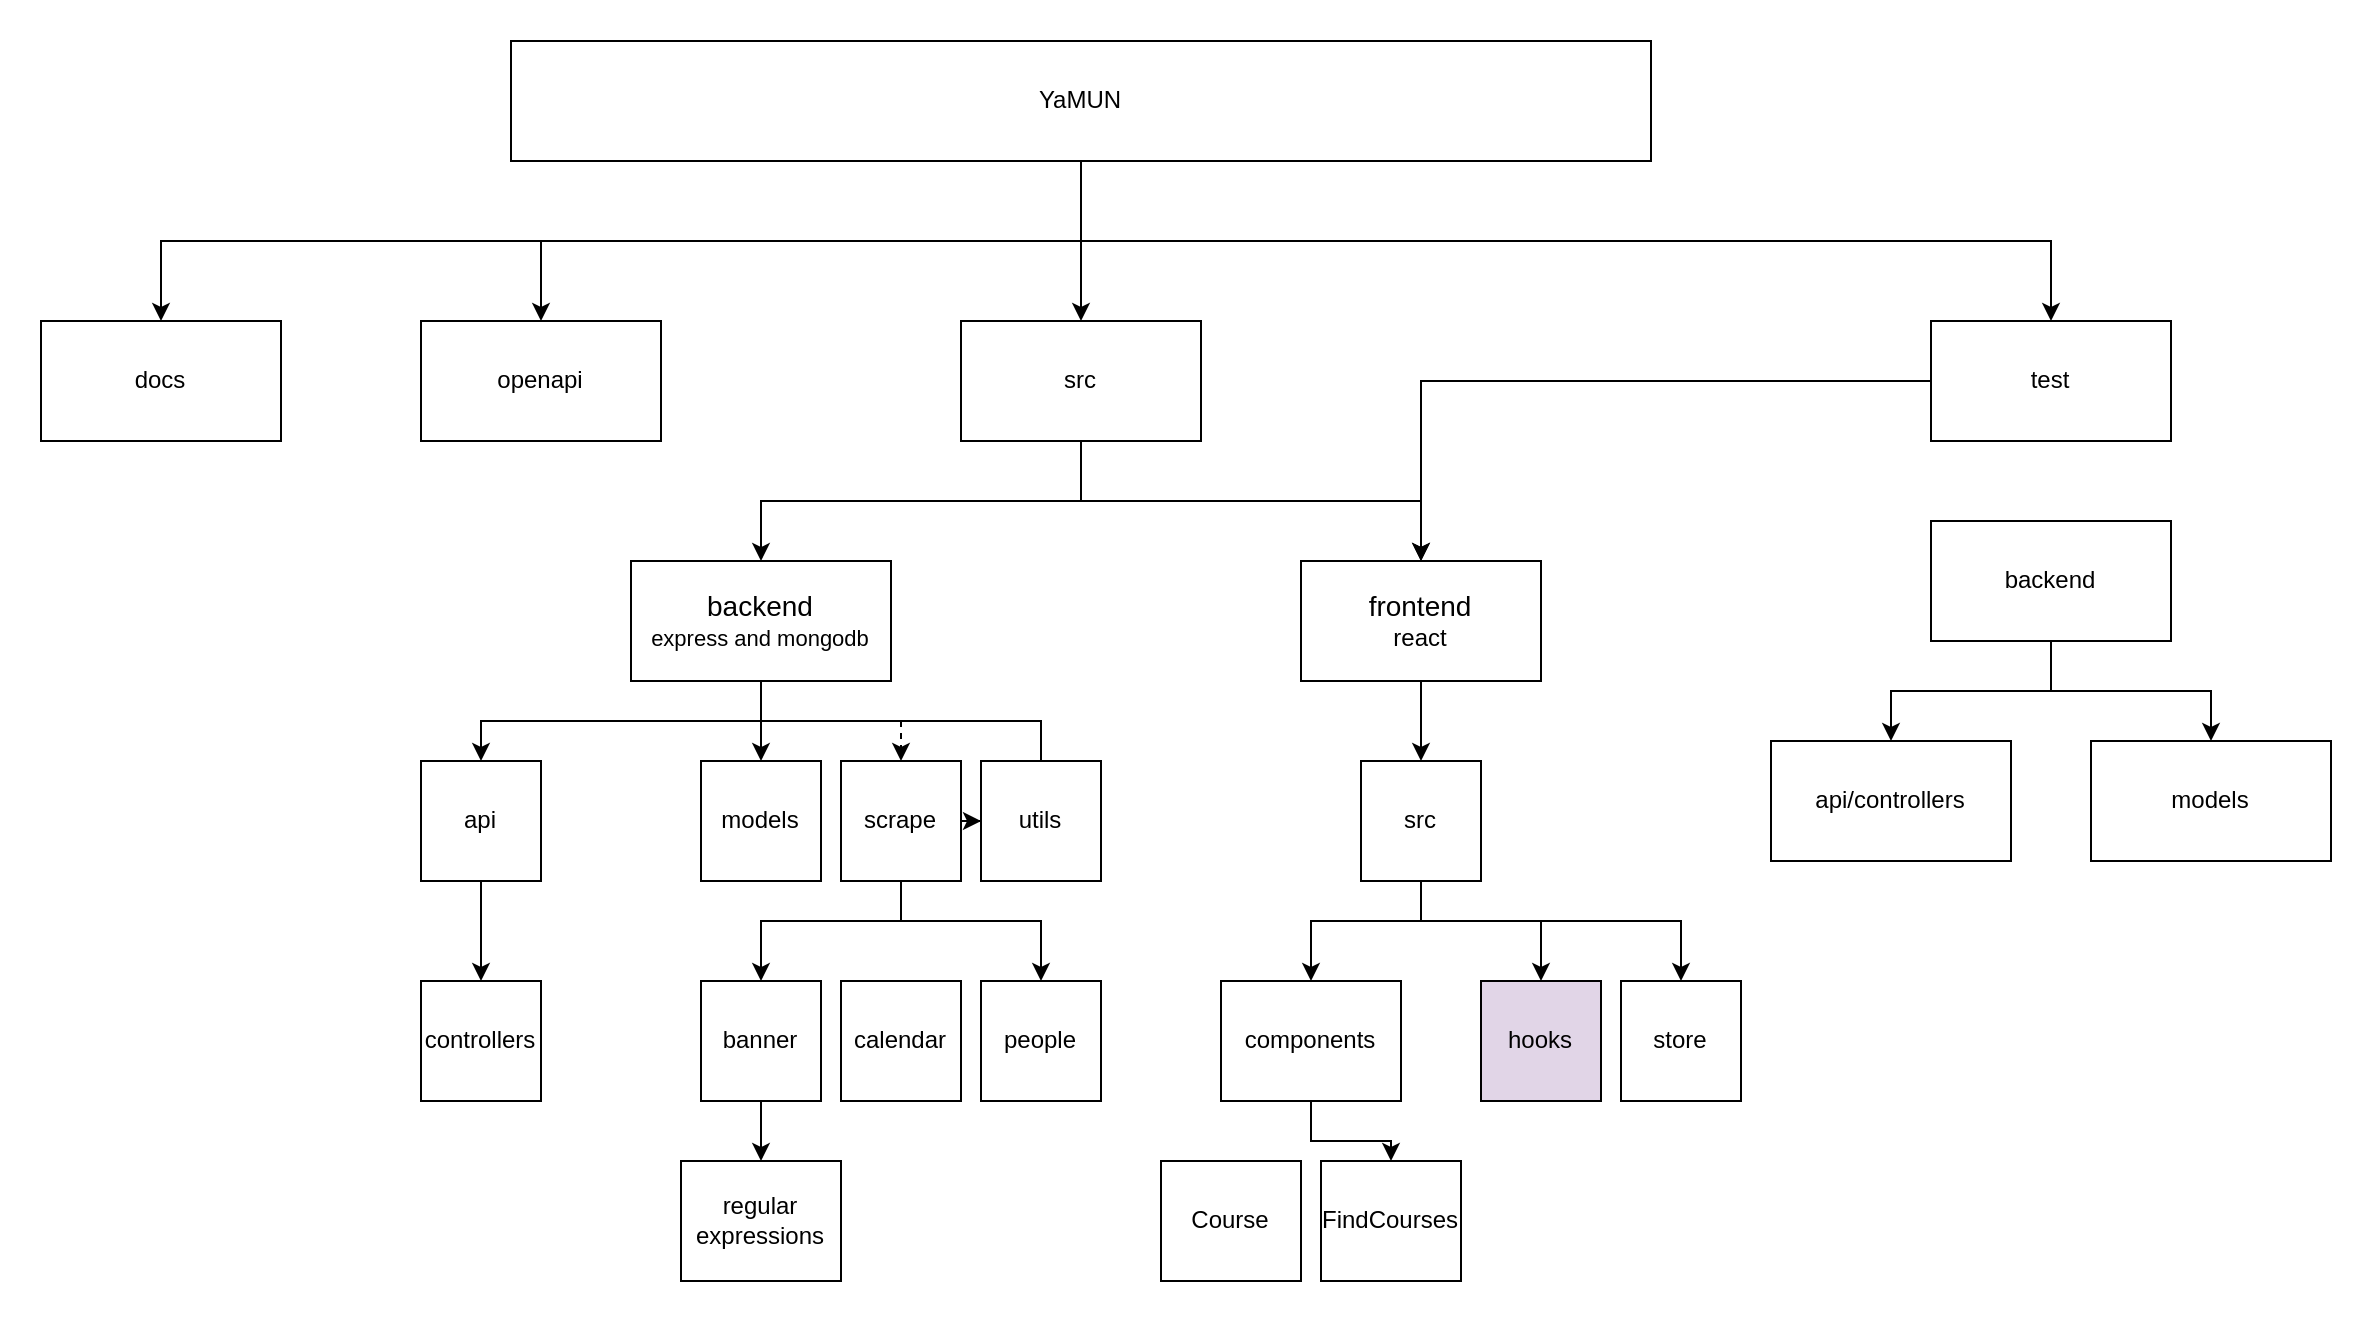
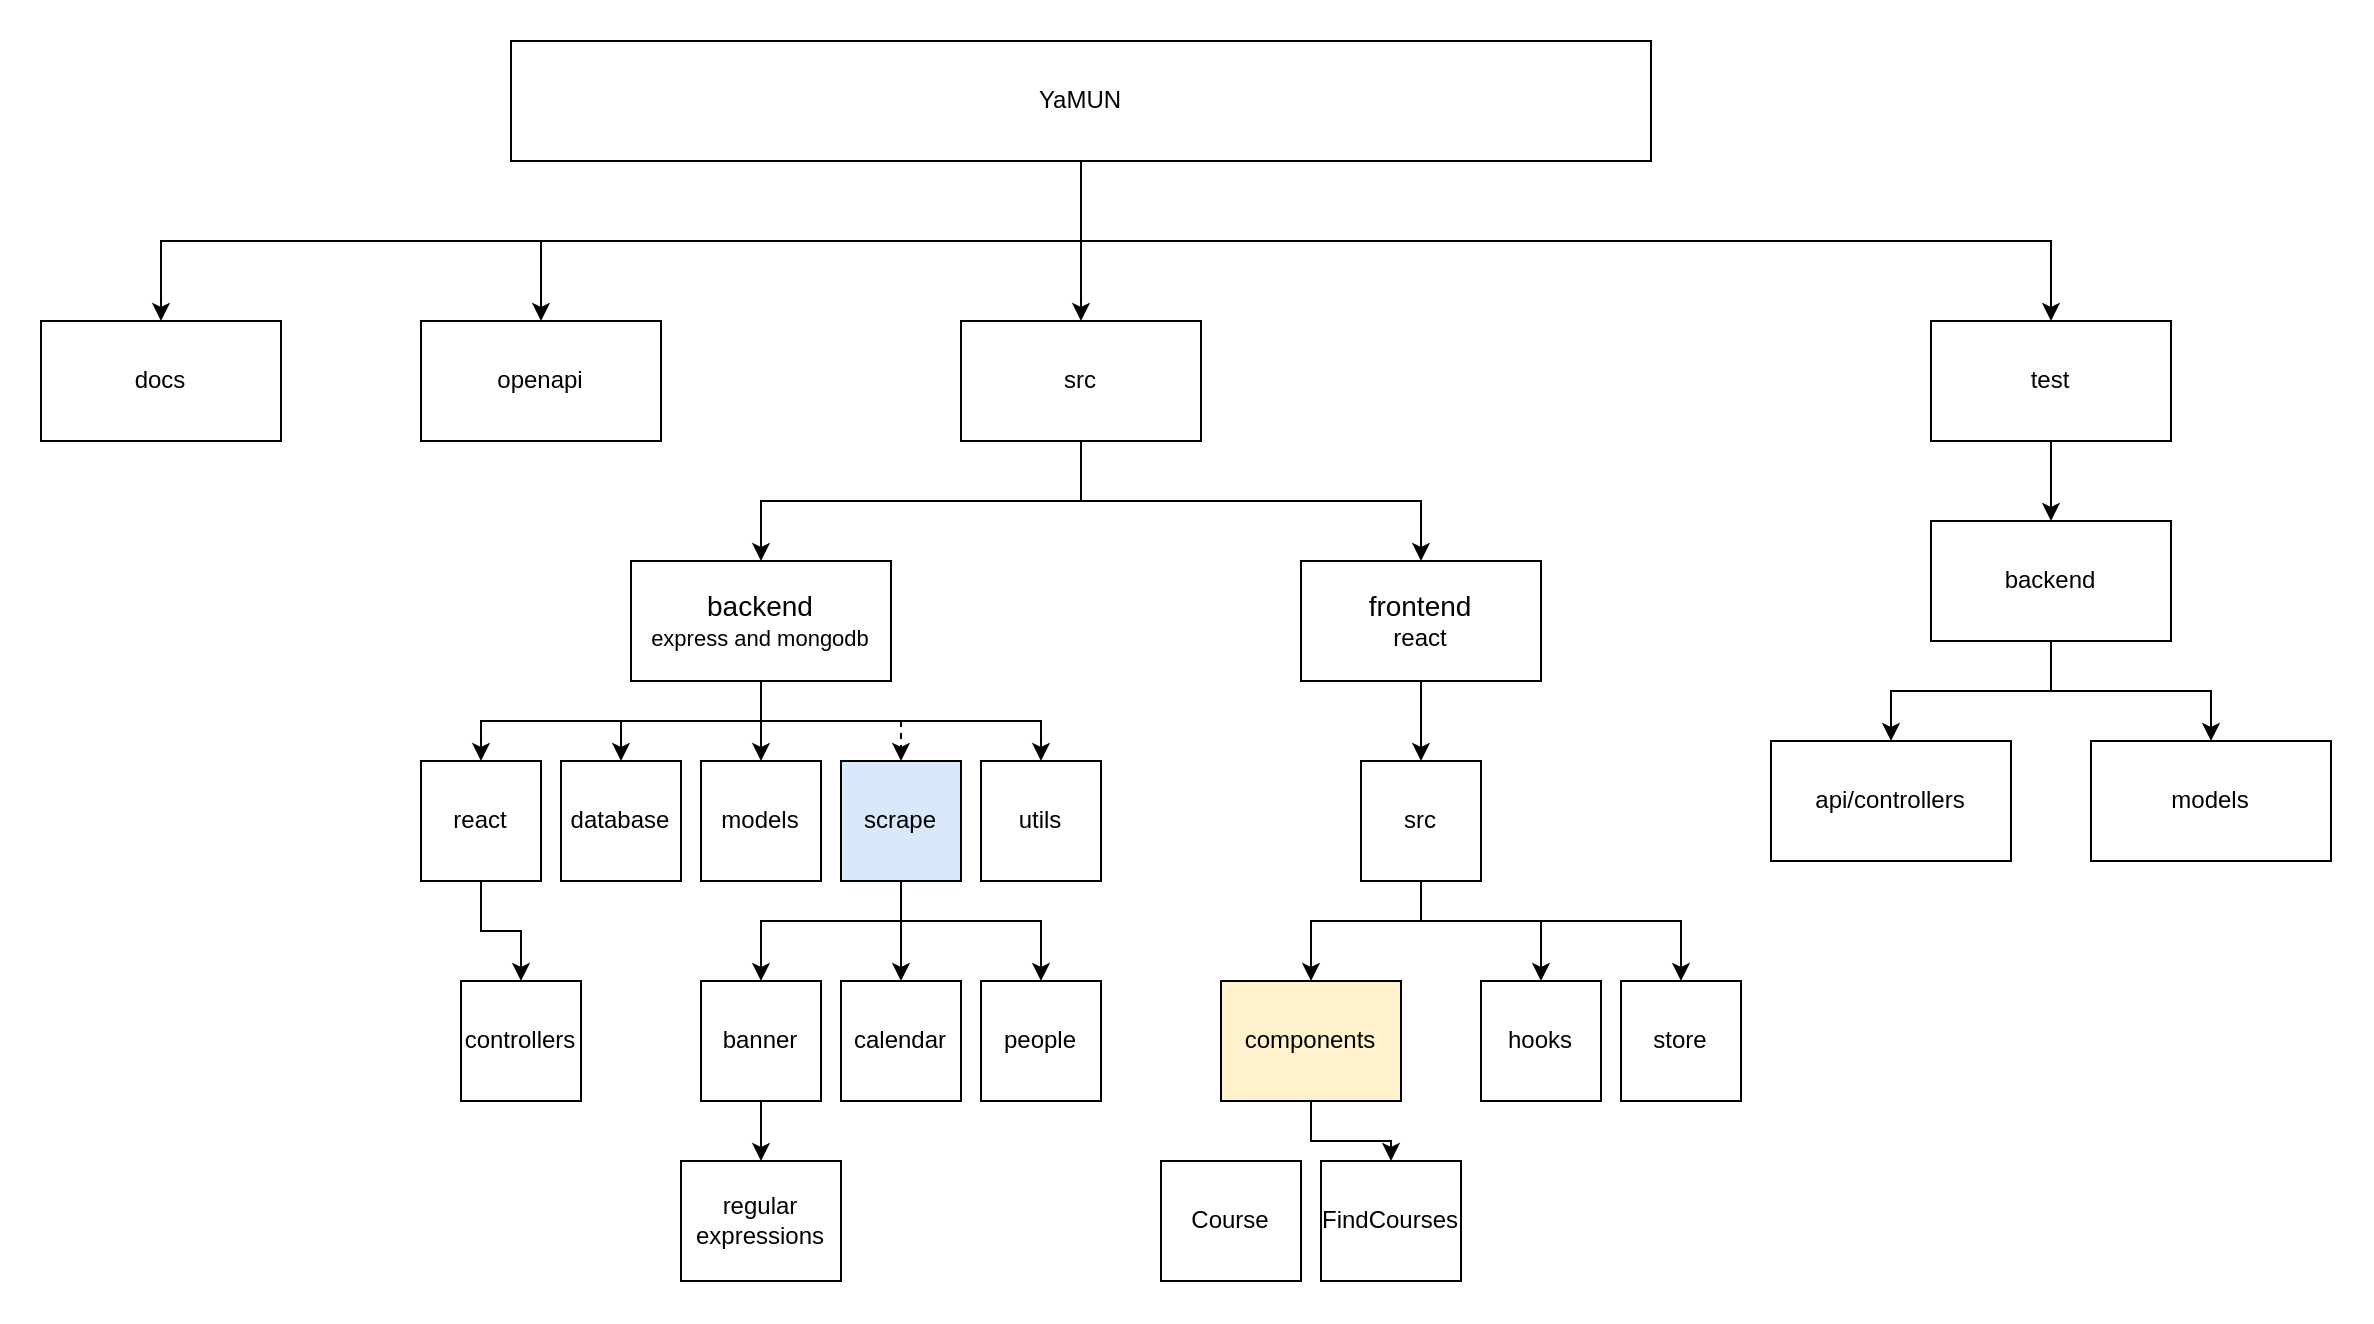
(1618, 381) -> (2051, 474)
none -> (621, 736)
(1041, 751) -> (1041, 746)
(481, 821) -> (481, 821)
none -> (621, 821)
(901, 821) -> (901, 821)
(971, 821) -> (901, 946)
(481, 1041) -> (521, 1041)
(1311, 1041) -> (1311, 1041)
(1541, 1041) -> (1541, 1041)
